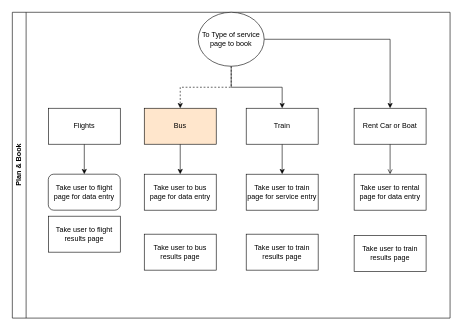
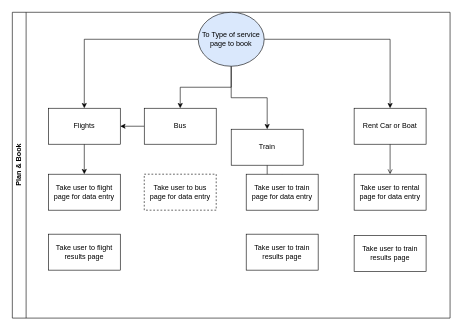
none -> (84, 39)
(231, 39) -> (231, 39)
(197, 87) -> (197, 87)
(180, 126) -> (180, 126)
(282, 126) -> (267, 147)
(180, 168) -> (125, 126)
(84, 192) -> (84, 192)
(180, 192) -> (180, 192)
(282, 192) -> (282, 192)
(84, 234) -> (84, 252)
(180, 252) -> none
